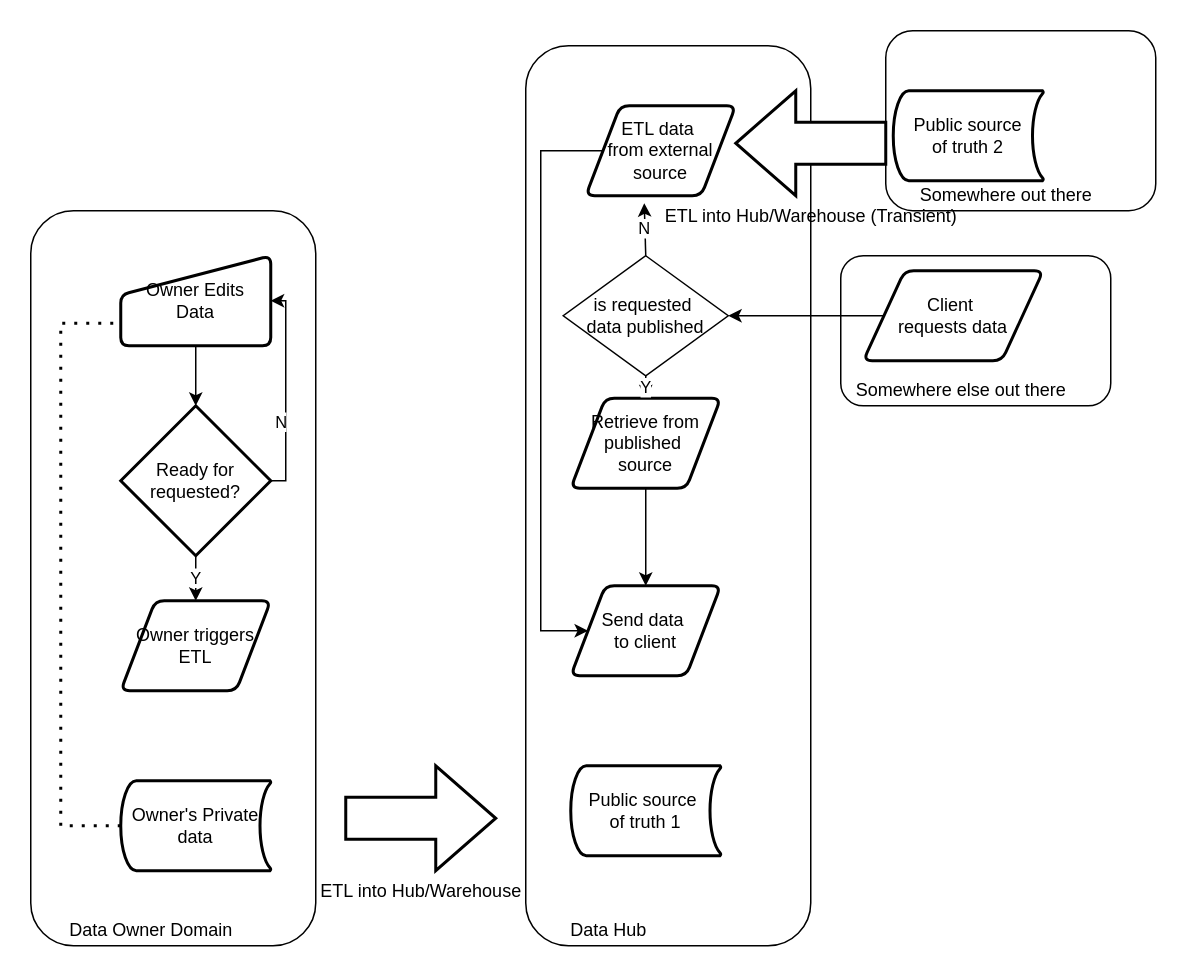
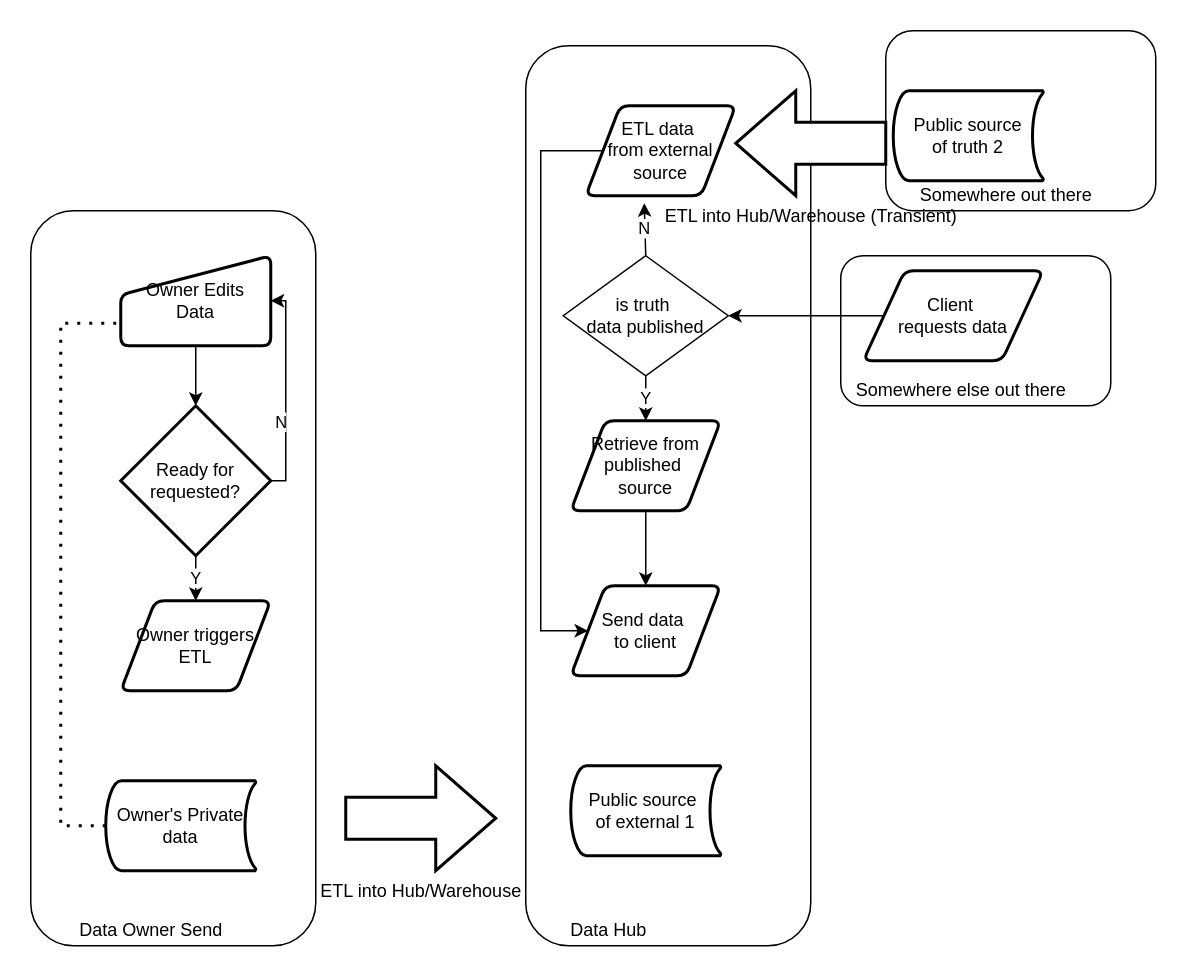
(646, 316) -> (646, 316)
(646, 443) -> (646, 466)
(646, 811) -> (646, 811)
(196, 826) -> (181, 826)
(152, 931) -> (152, 931)
